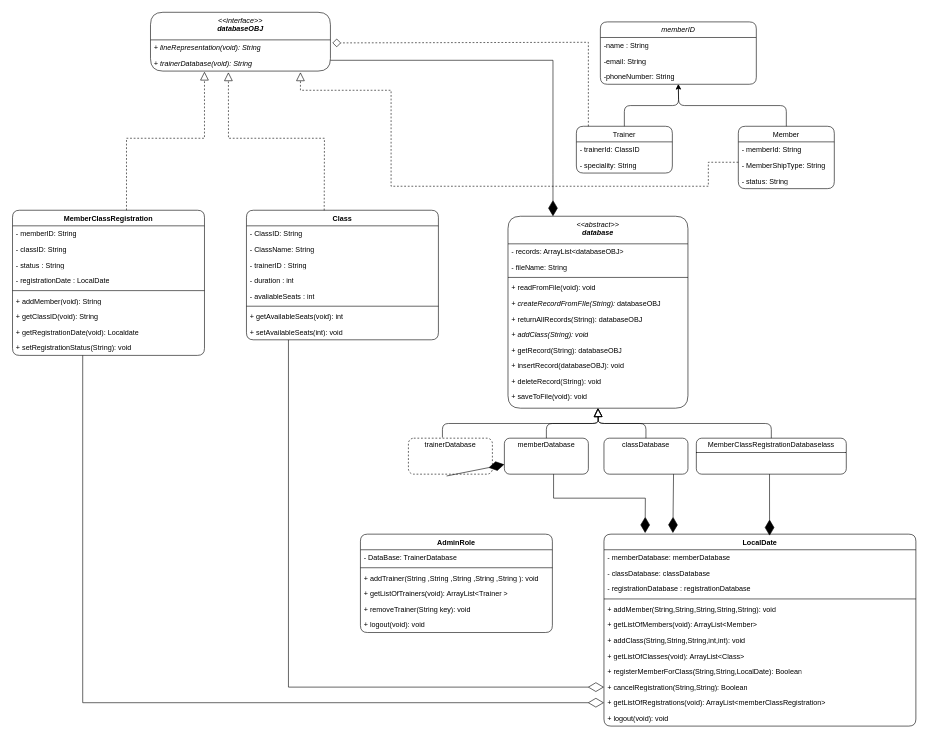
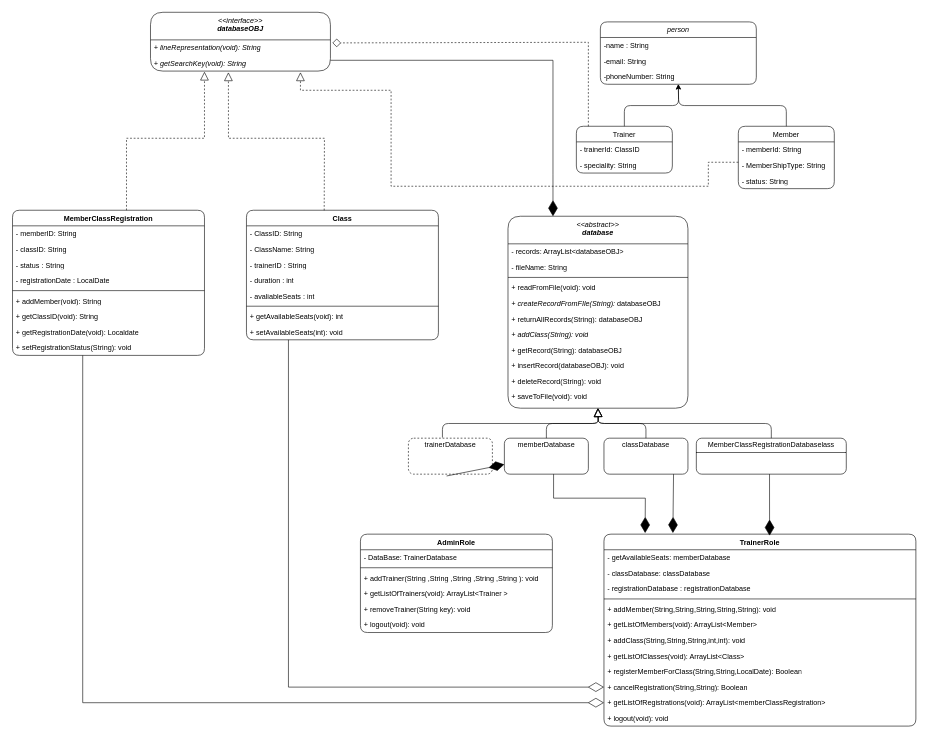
(678, 30) -> (678, 30)
(211, 64) -> (206, 64)
(760, 543) -> (760, 543)
(669, 558) -> (672, 558)
